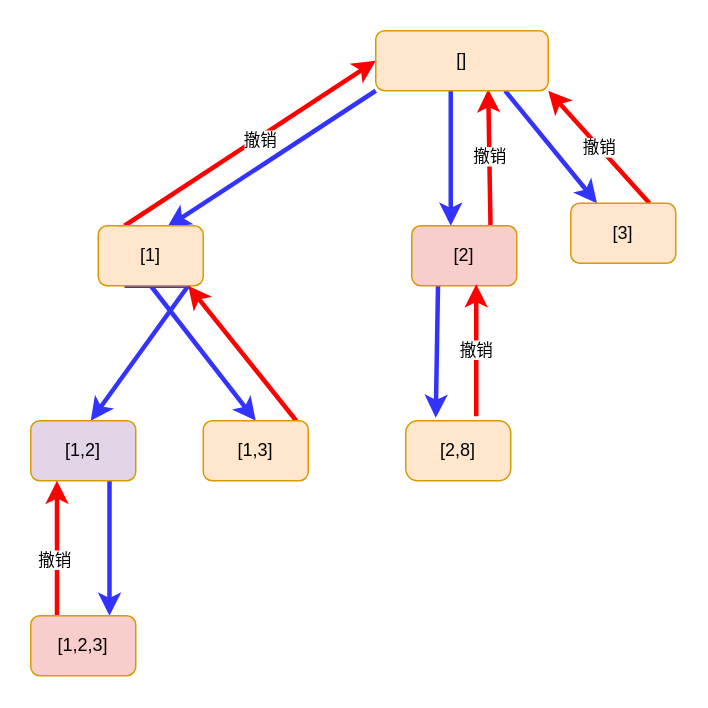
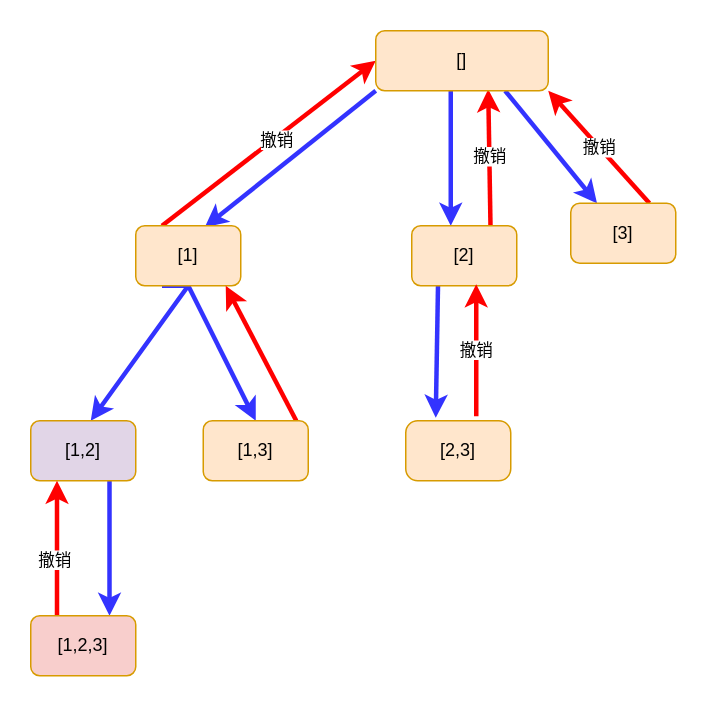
(151, 256) -> (188, 256)
(464, 256) -> (464, 256)
(458, 451) -> (458, 451)
